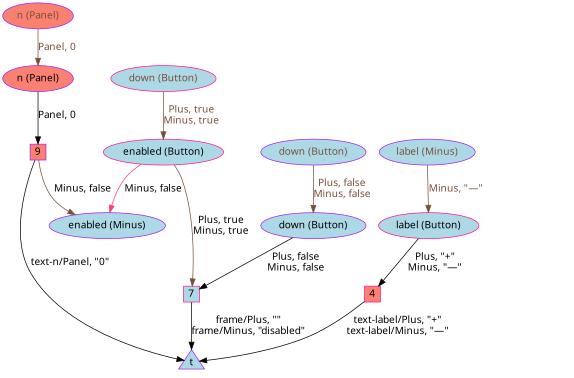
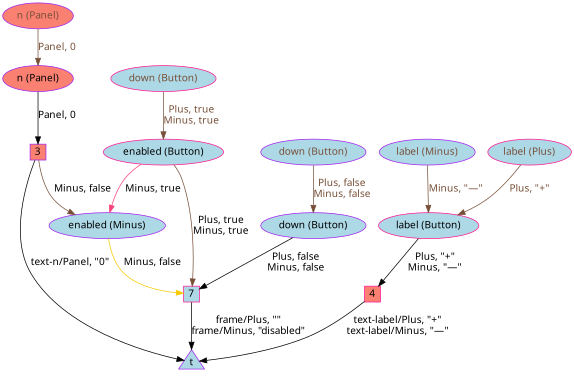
(38, 152) -> (38, 152)
none -> (530, 152)
(153, 189) -> (153, 189)
none -> (131, 279)
